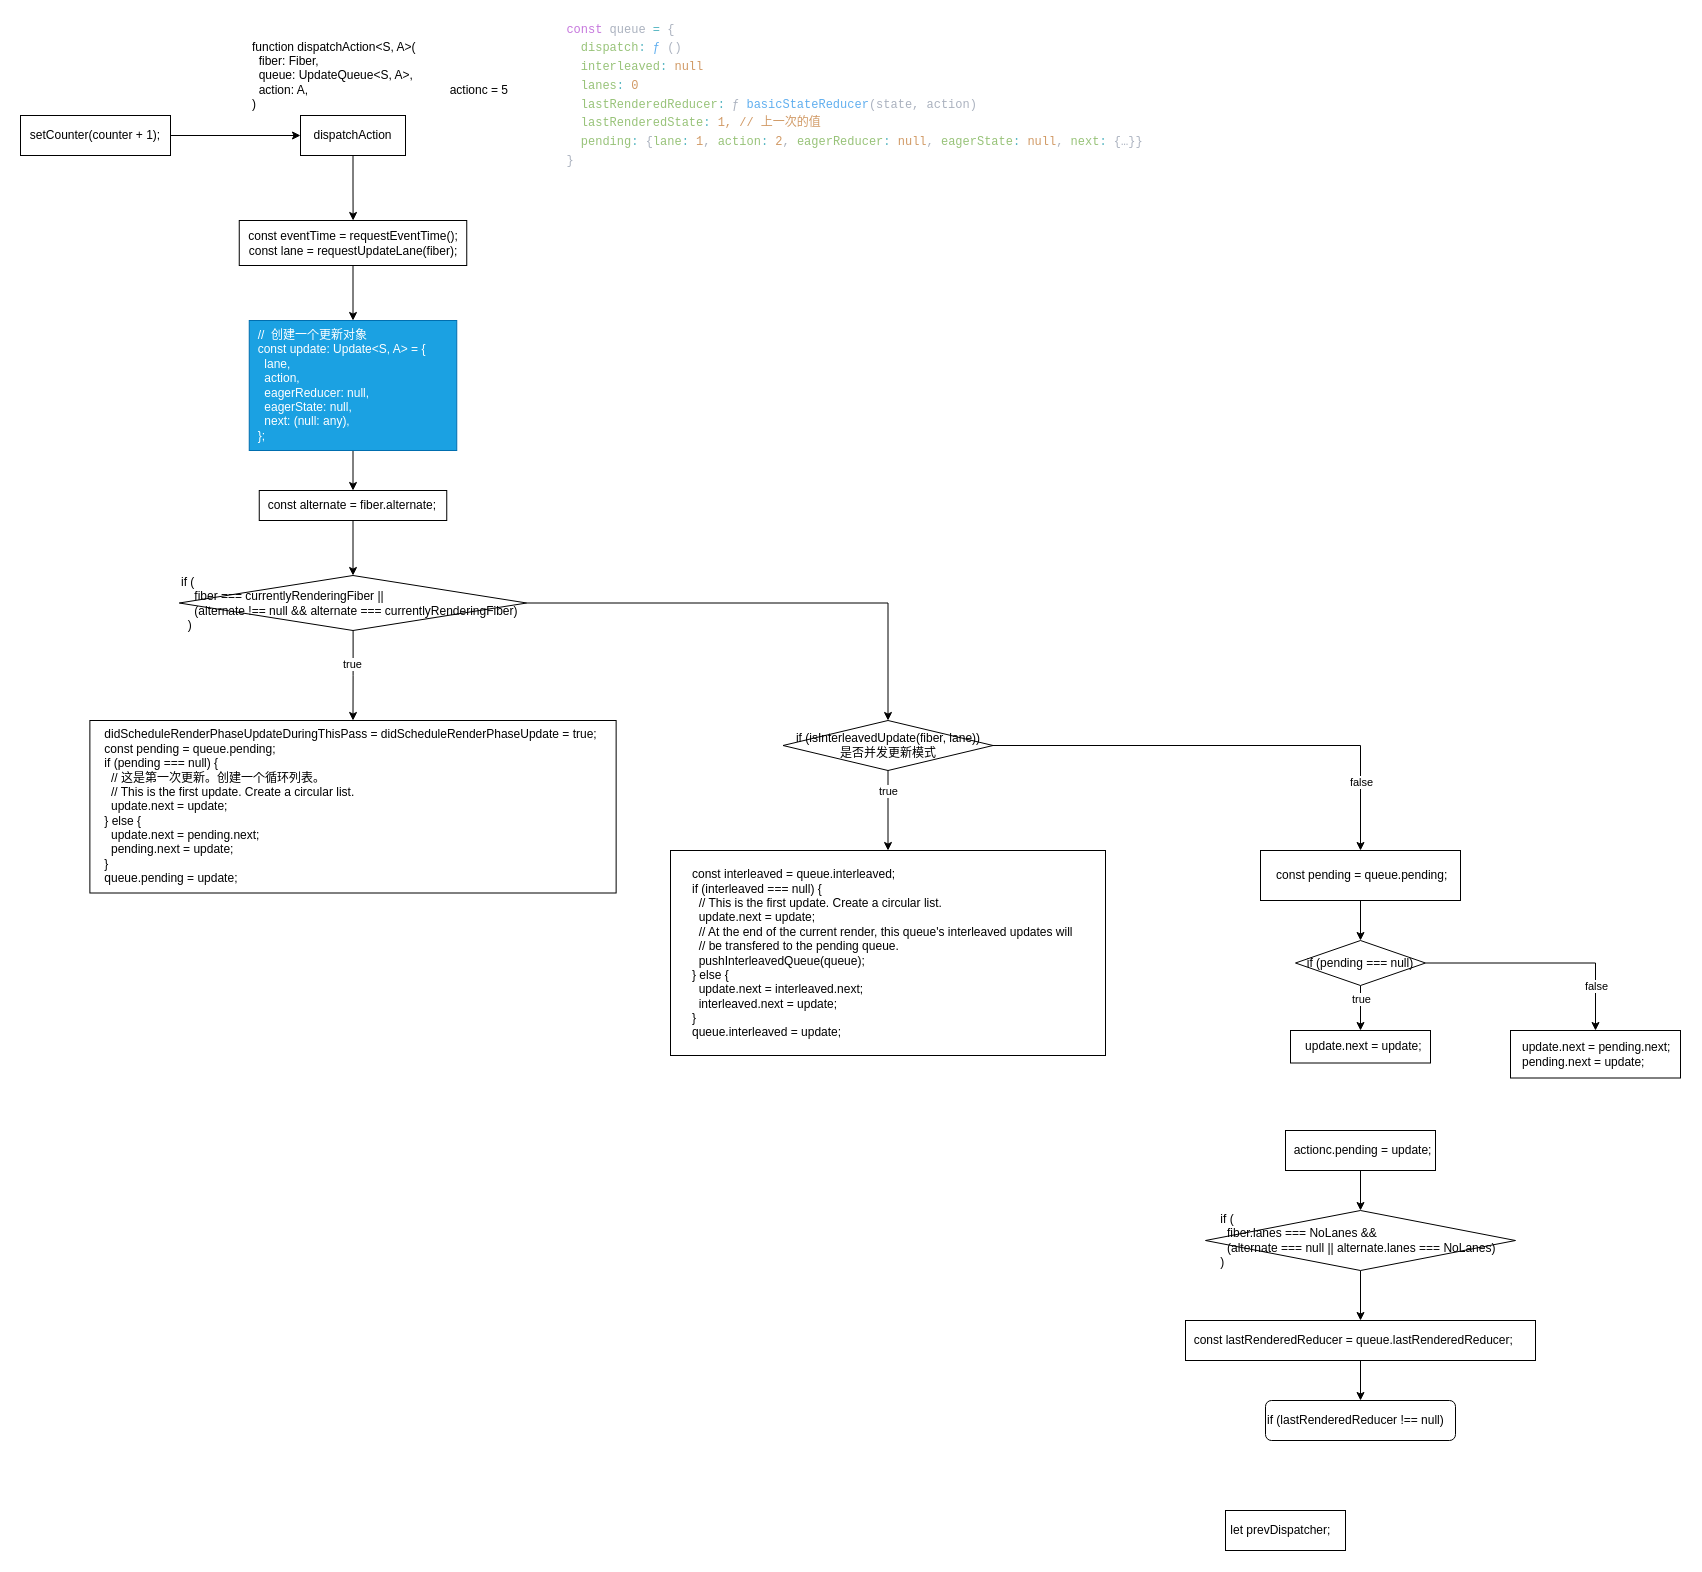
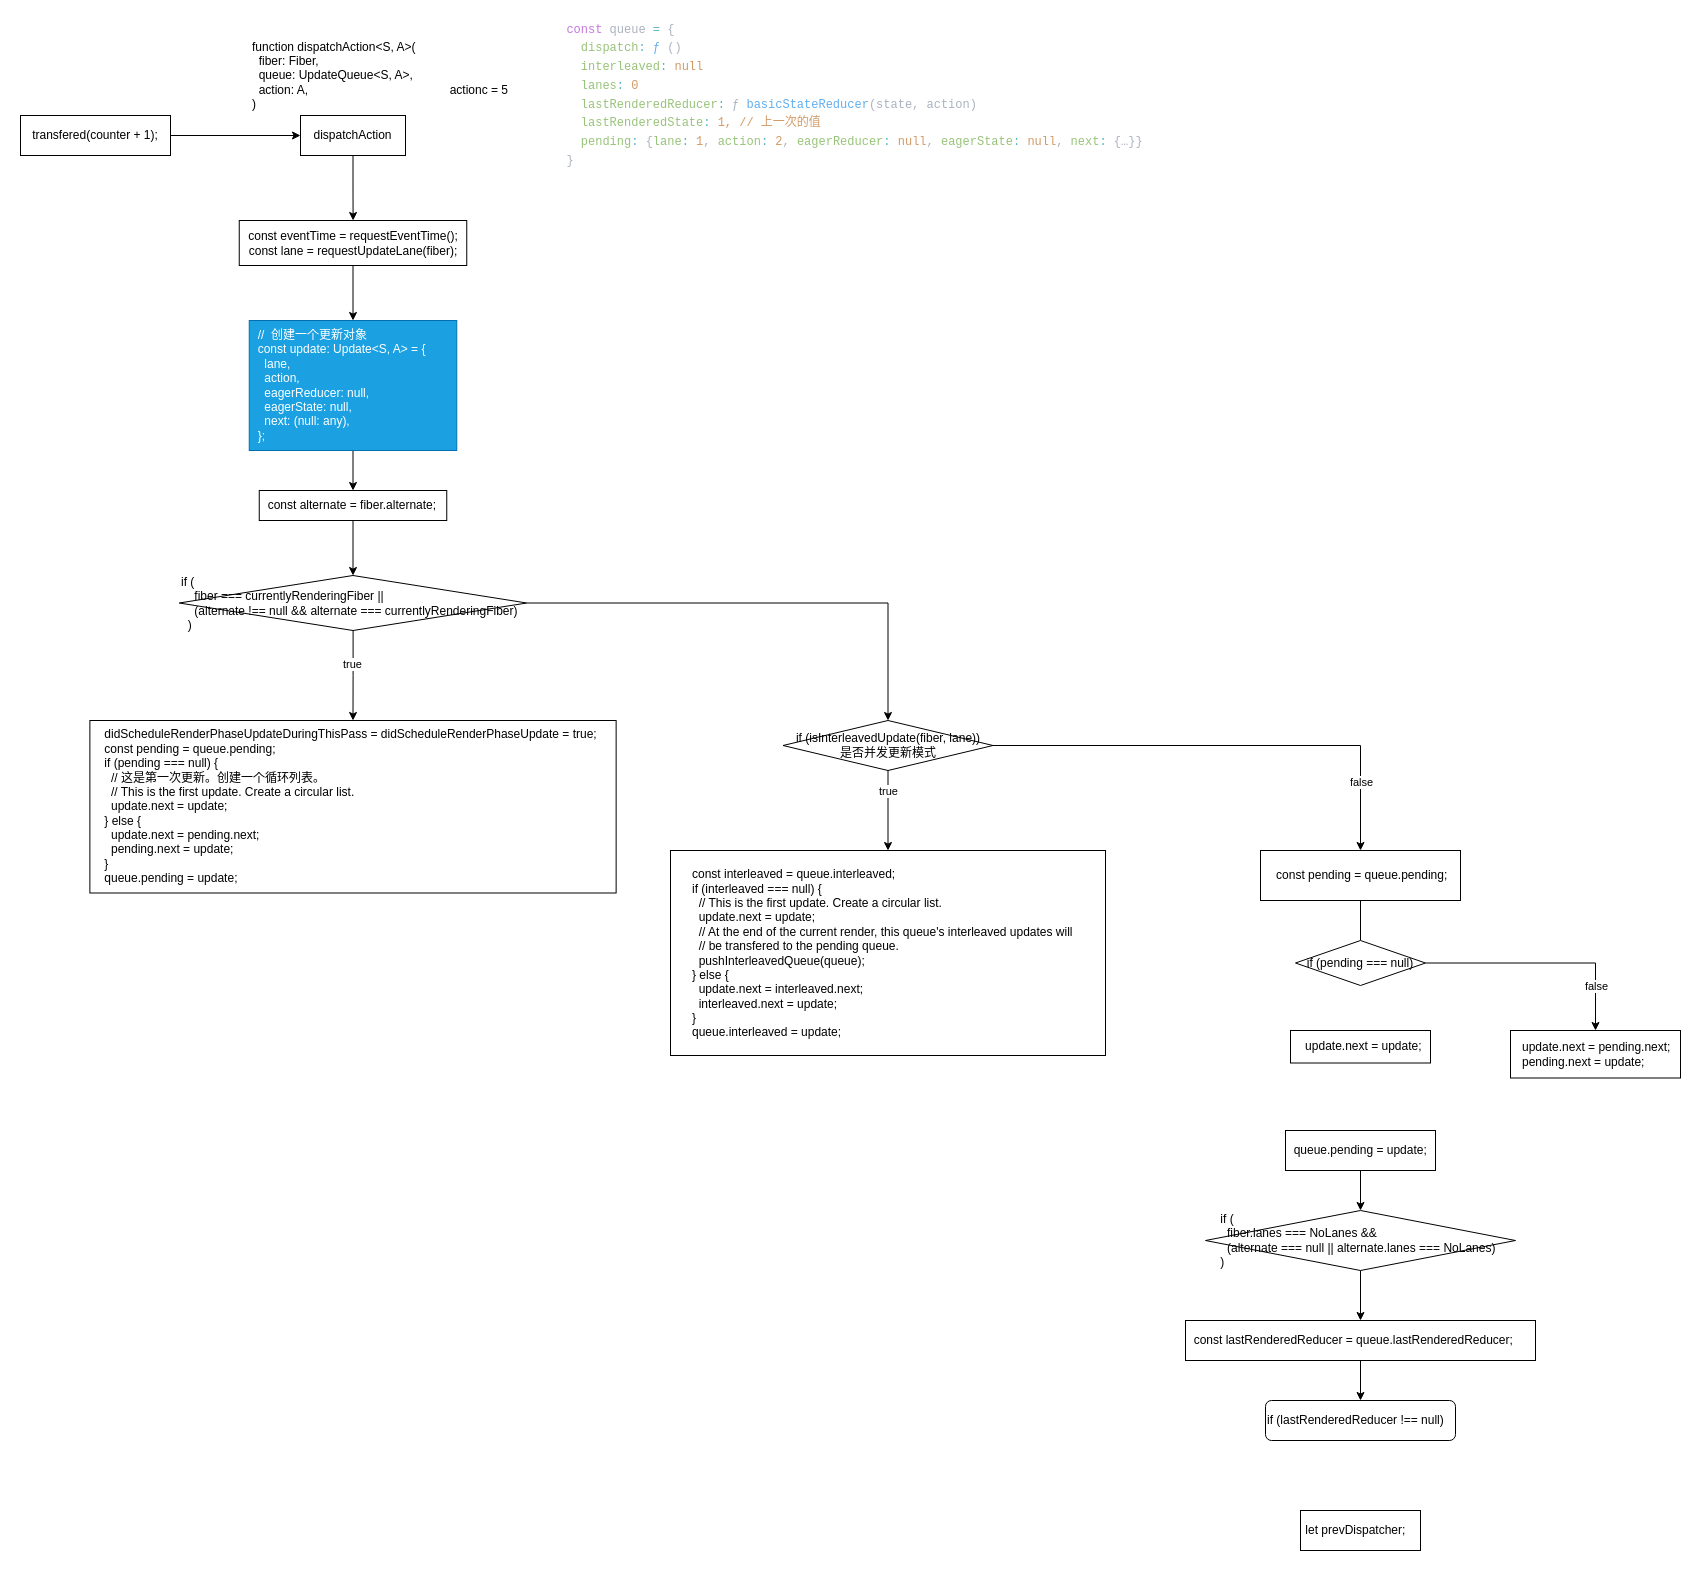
(96, 136) -> (96, 136)
(1361, 932) -> (1361, 935)
(1361, 1005) -> none
(1362, 1151) -> (1357, 1151)
(1286, 1531) -> (1361, 1531)
